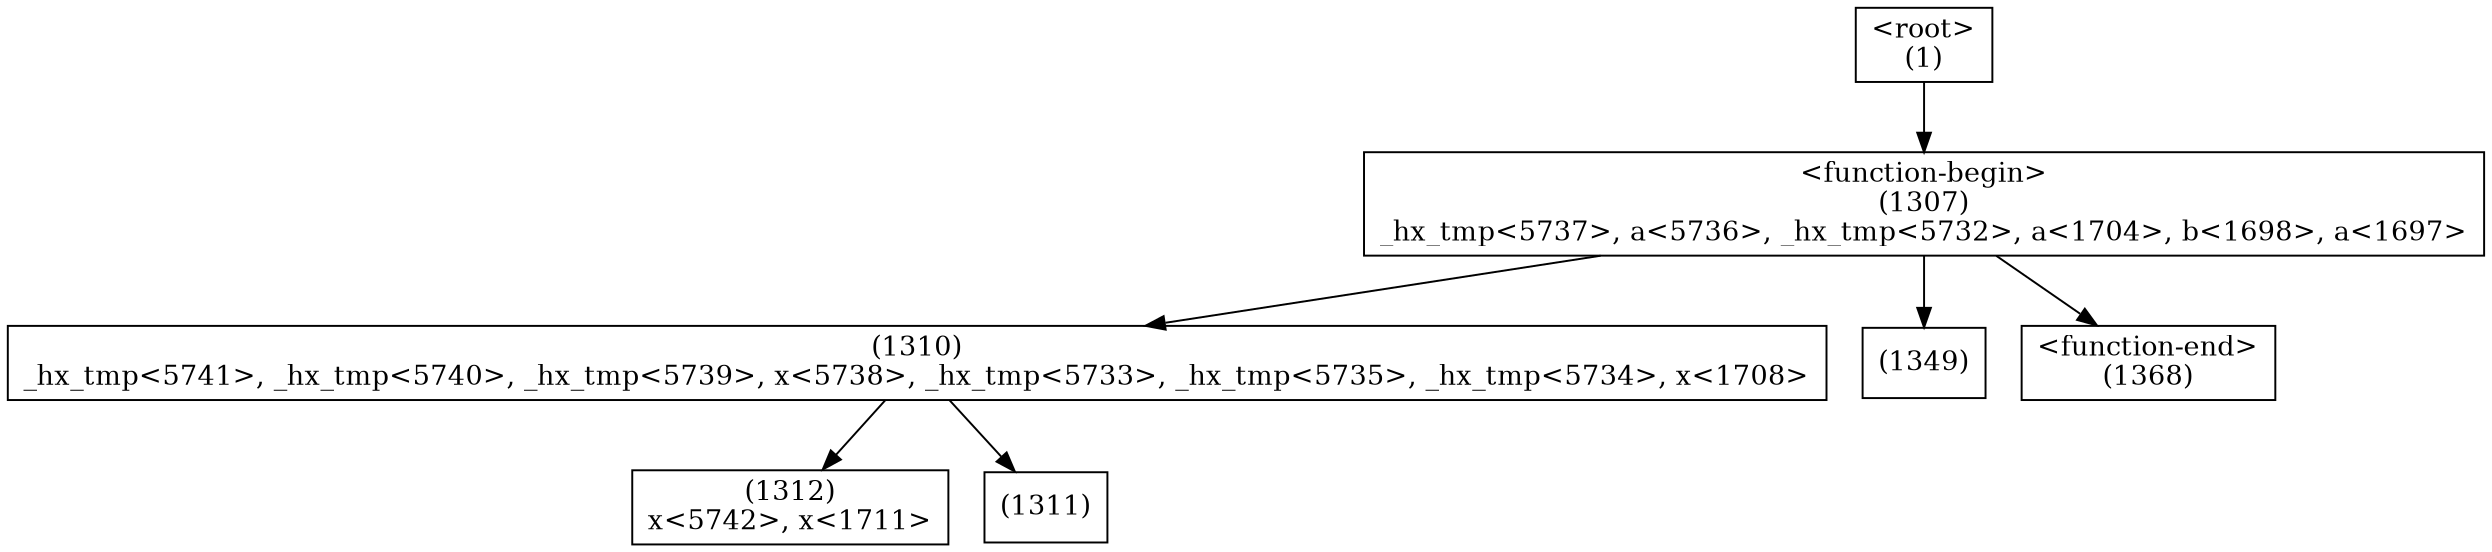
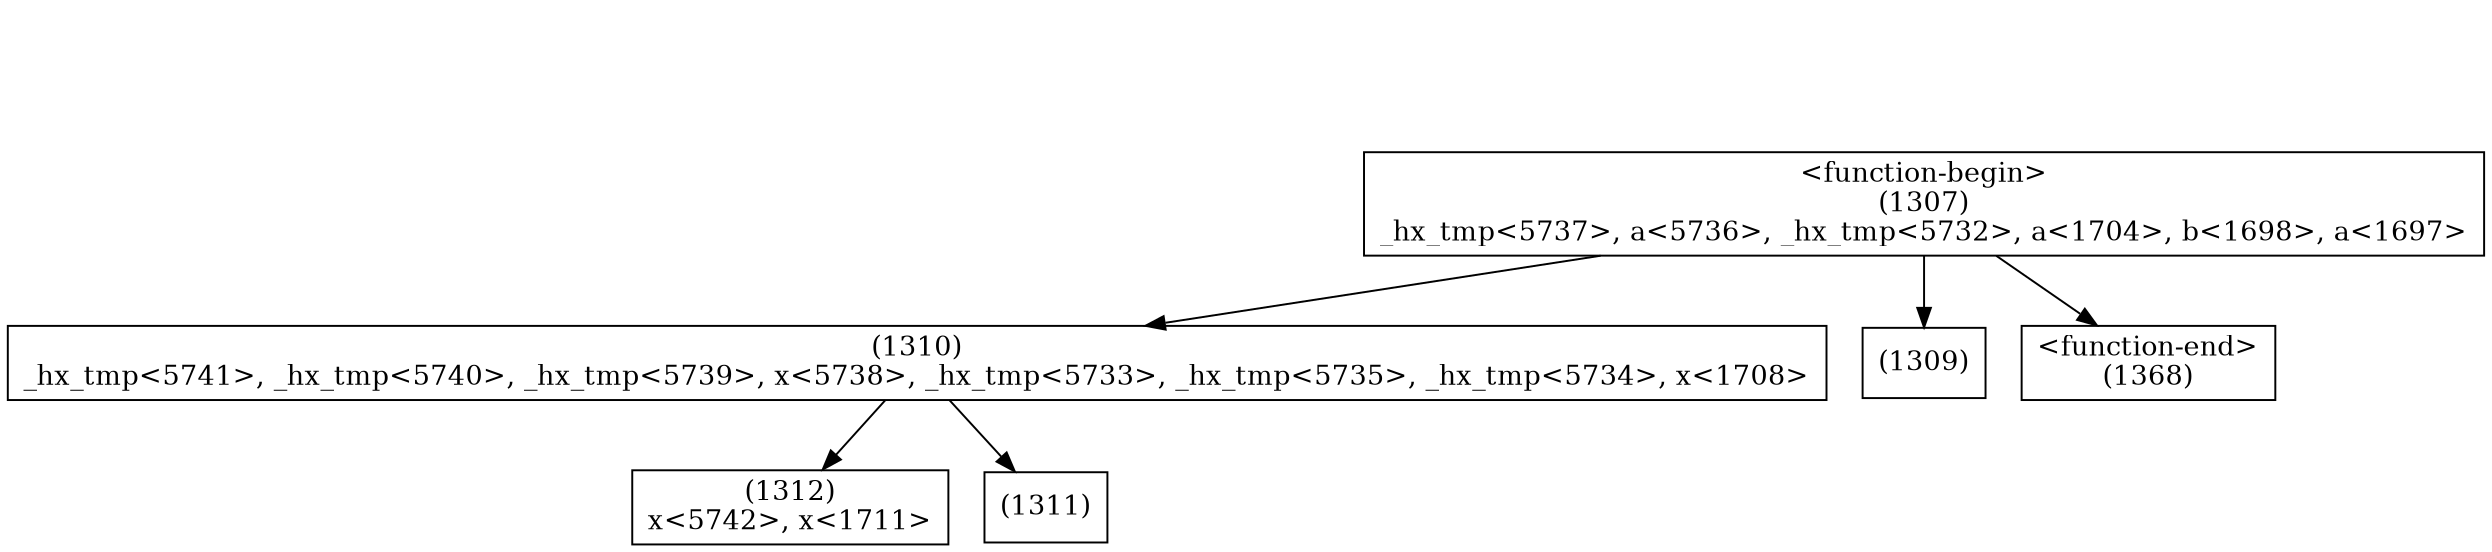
(1924, 45) -> none
(1924, 363) -> (1924, 363)
